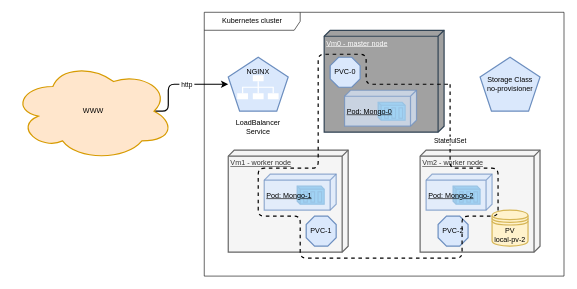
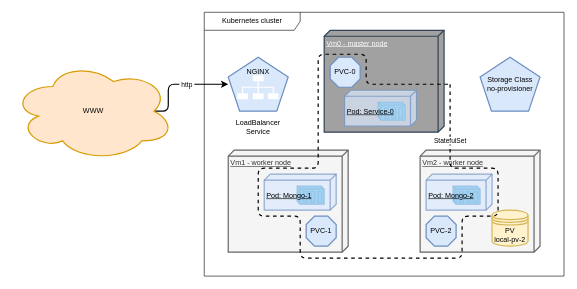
(369, 104) -> (373, 104)
(453, 231) -> (441, 231)
